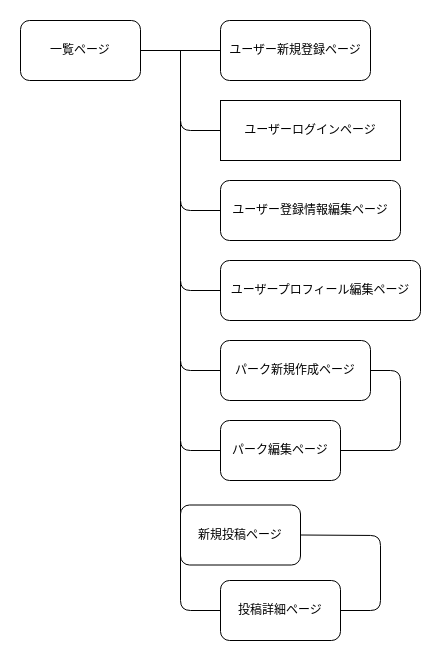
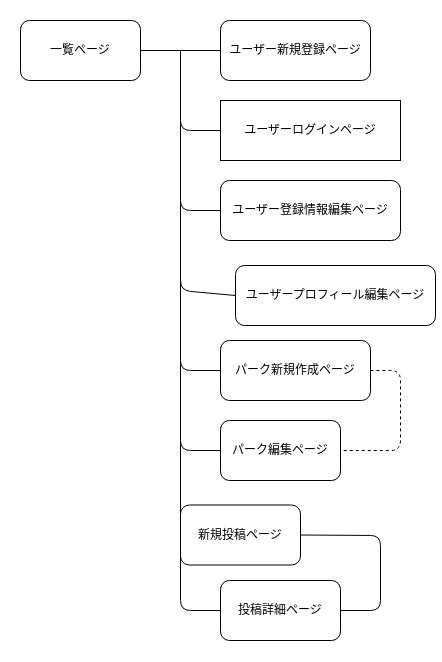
(321, 291) -> (336, 296)
(401, 426) -> (401, 426)
